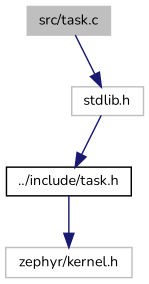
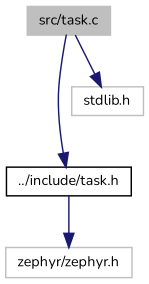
(91, 135) -> (58, 94)
(69, 263) -> (69, 263)
